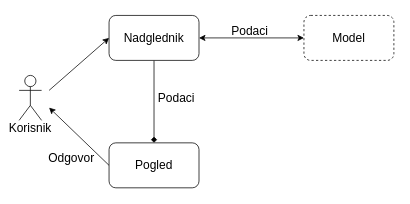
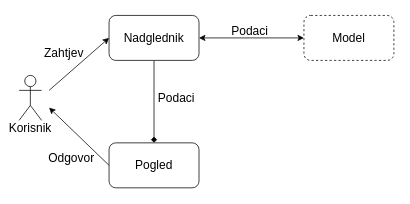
none -> (64, 53)
